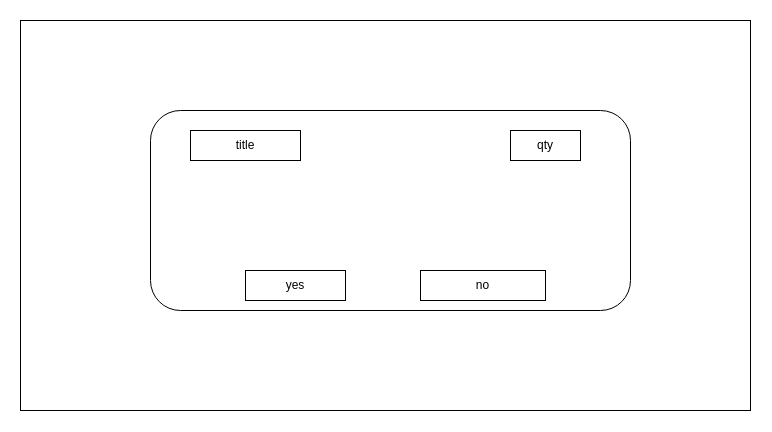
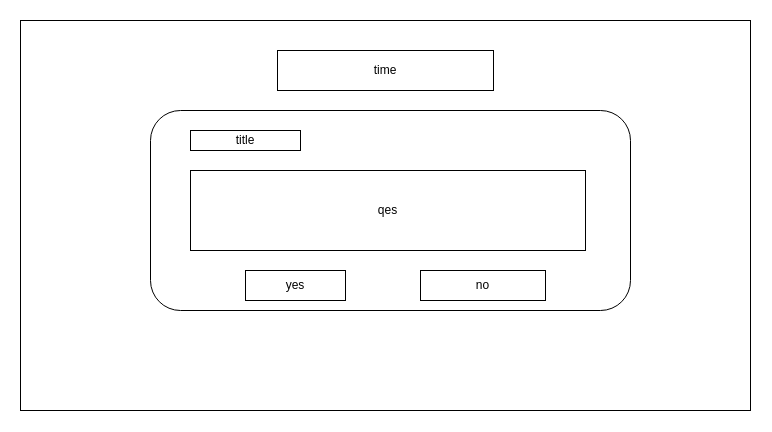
none -> (386, 71)
(246, 146) -> (246, 141)
(546, 146) -> none
none -> (388, 211)
